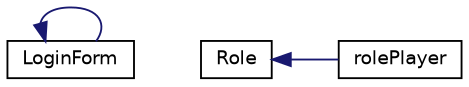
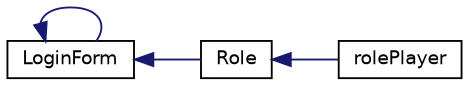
none -> (177, 60)
